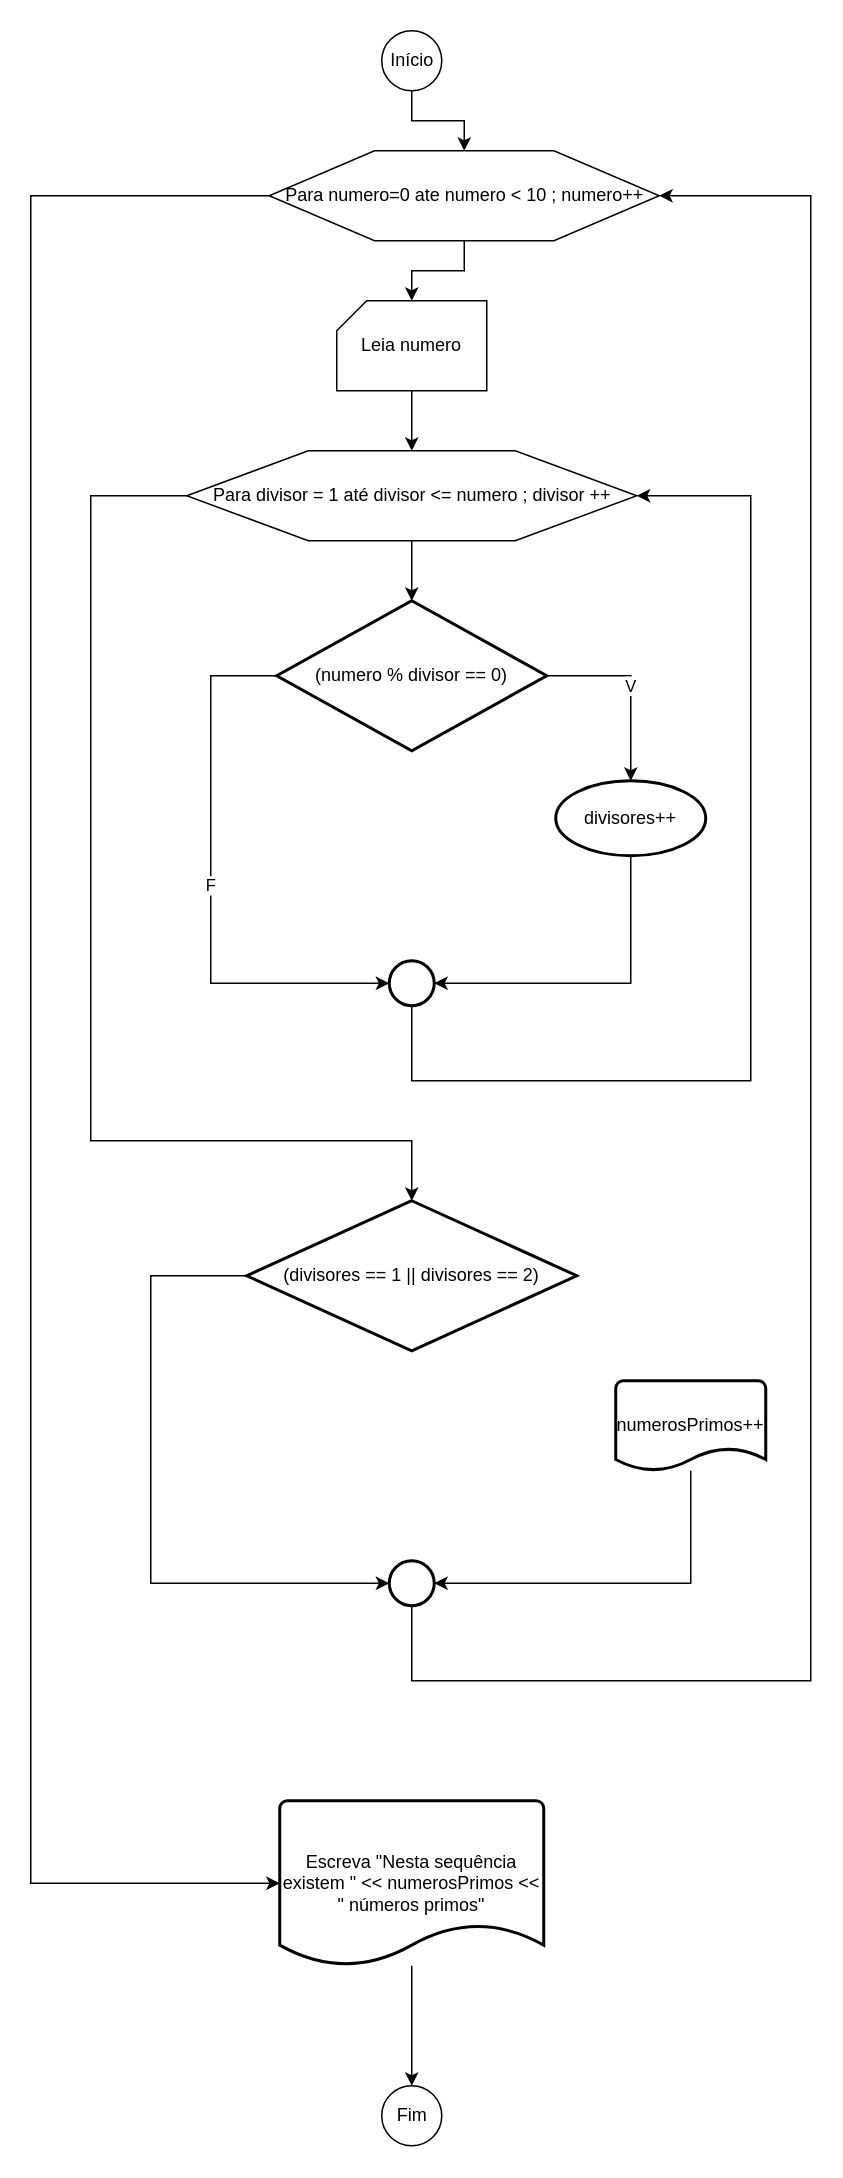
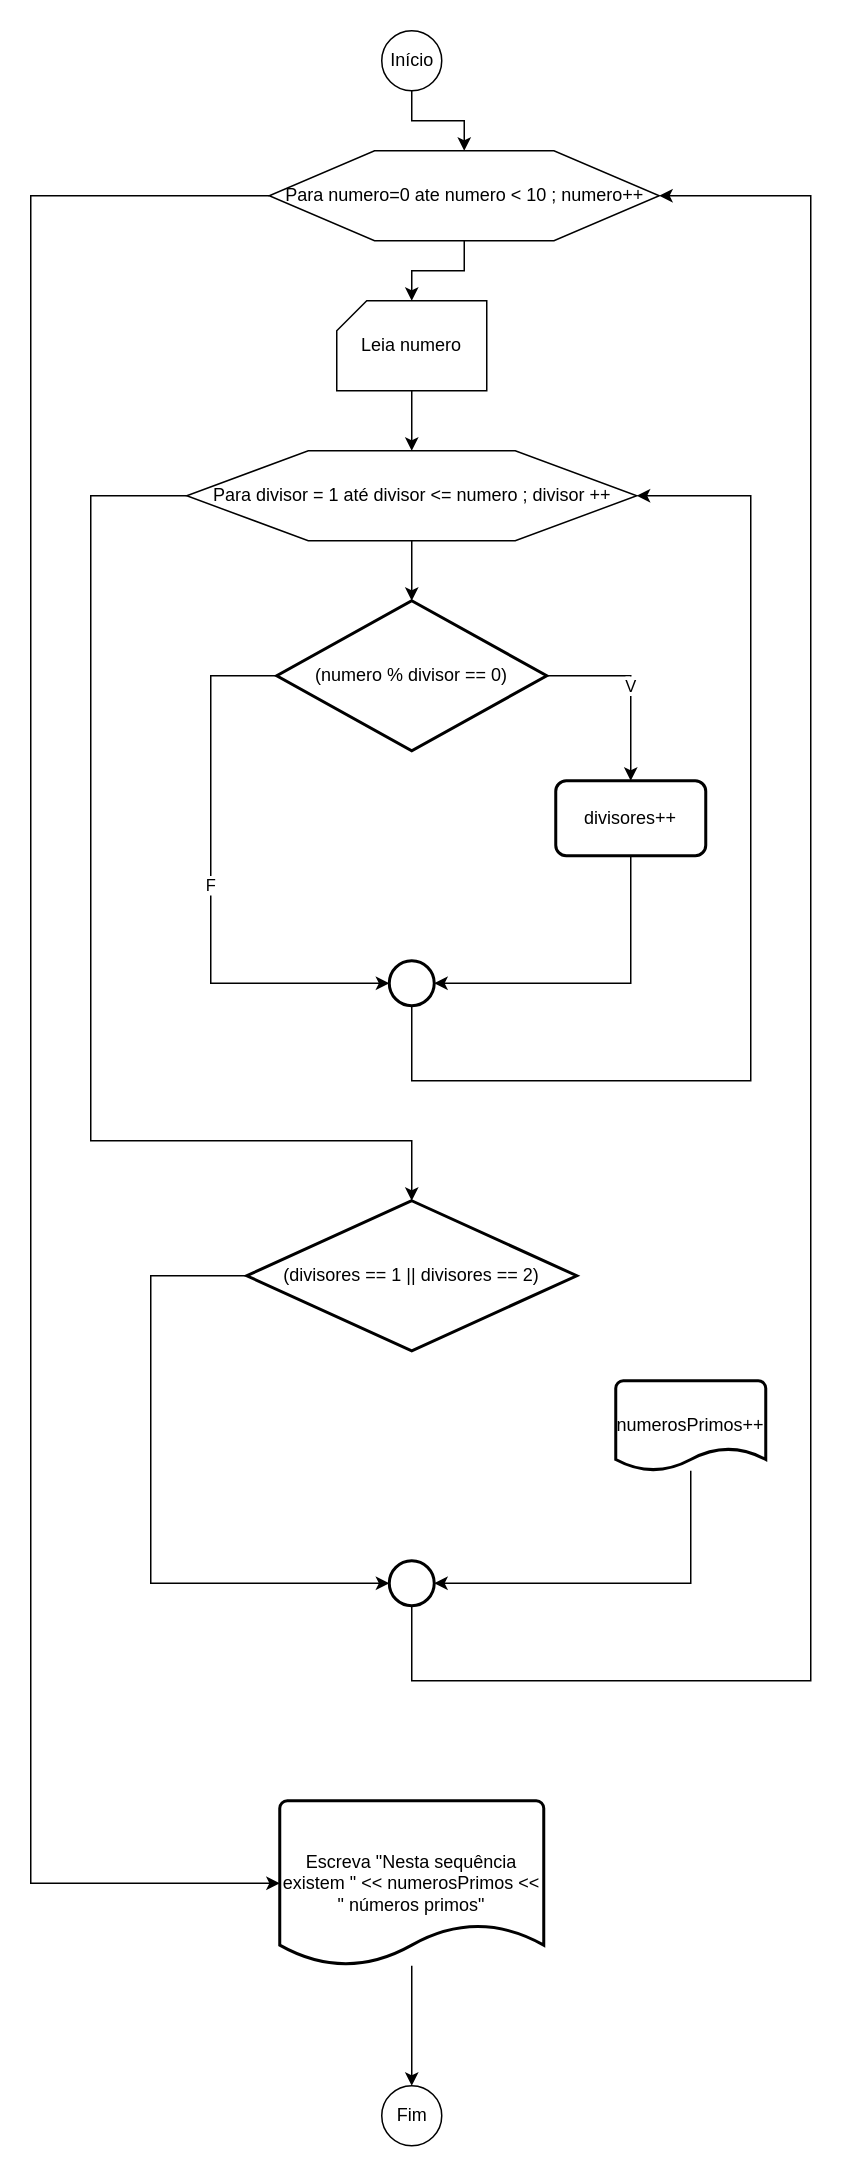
(631, 818) -> (631, 818)
